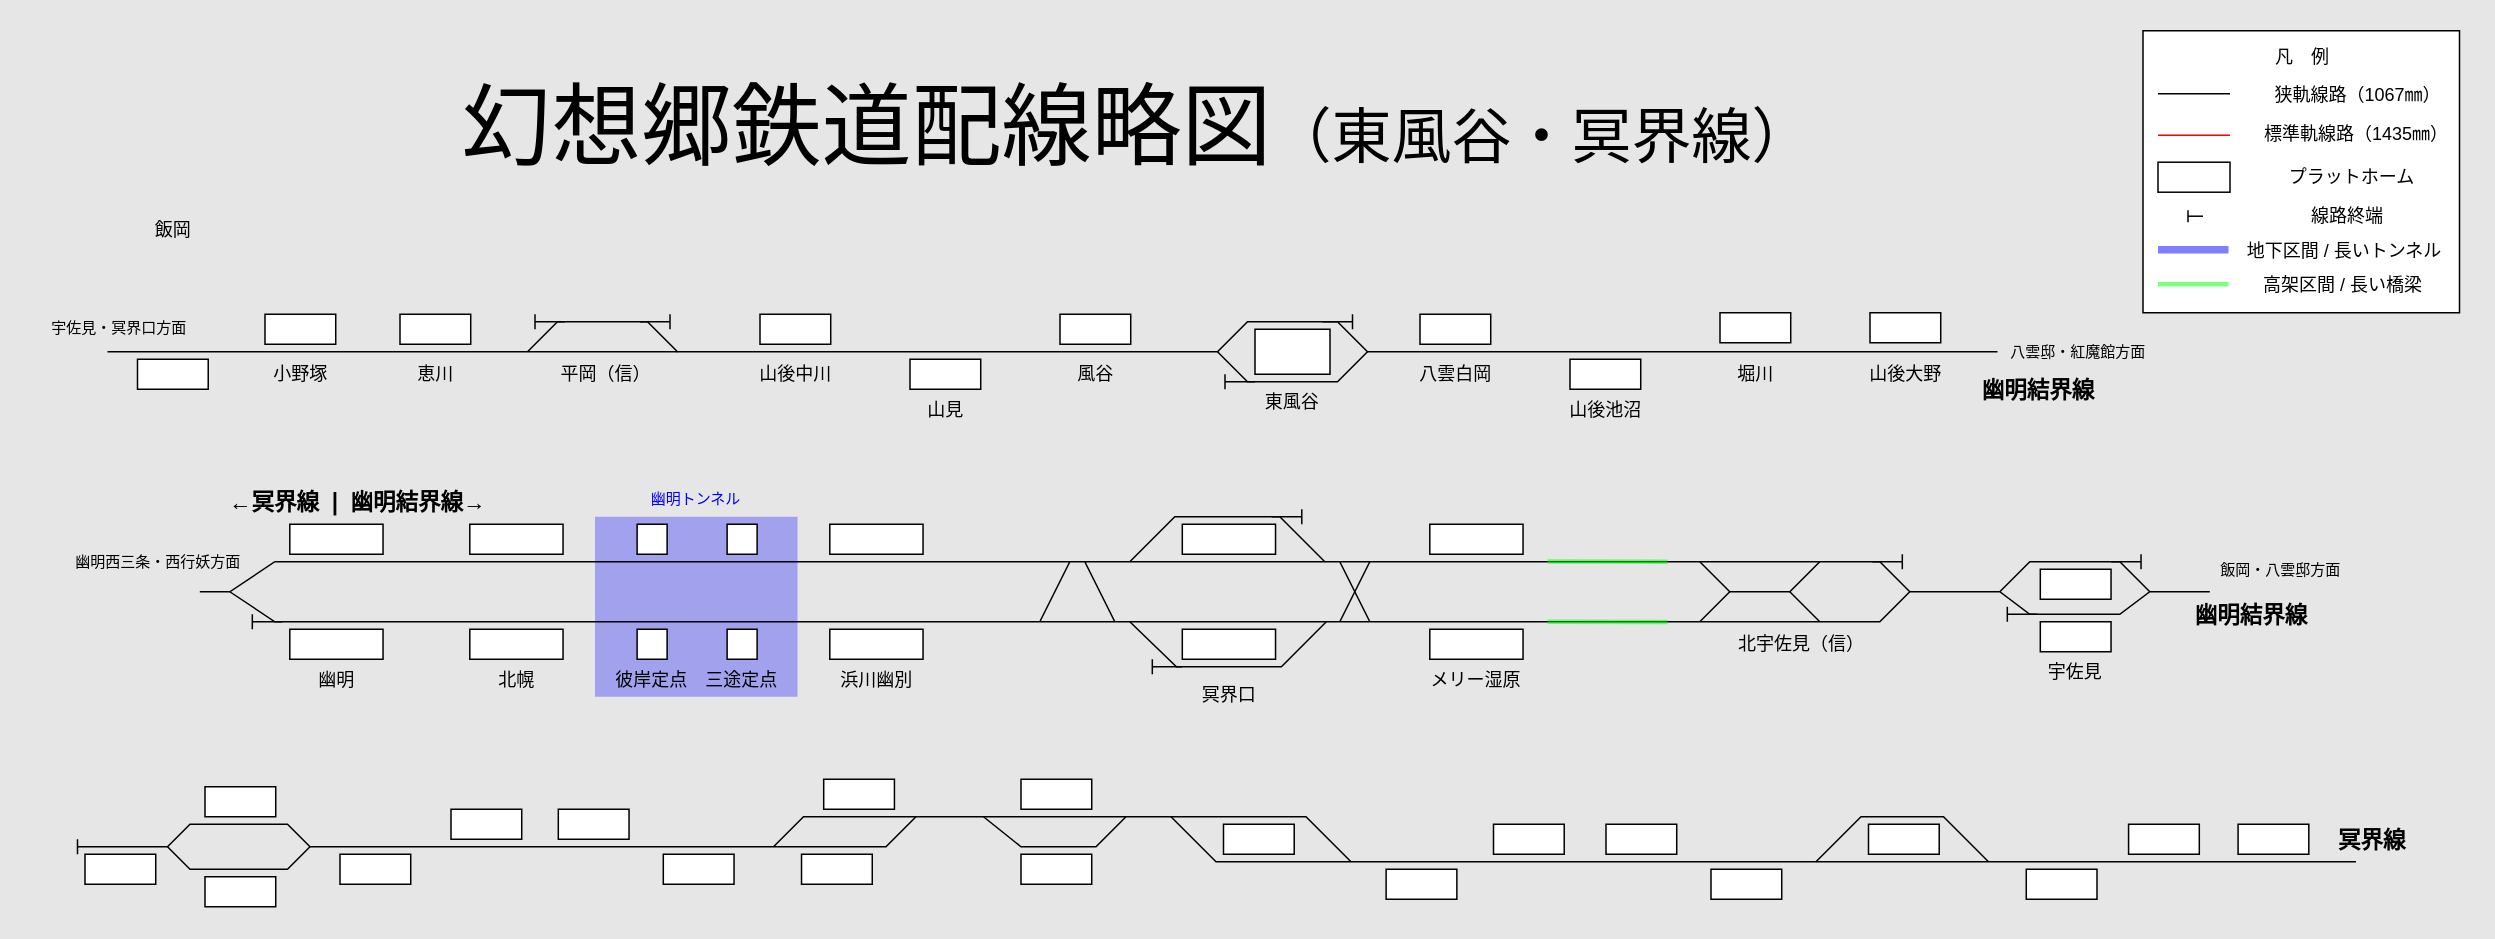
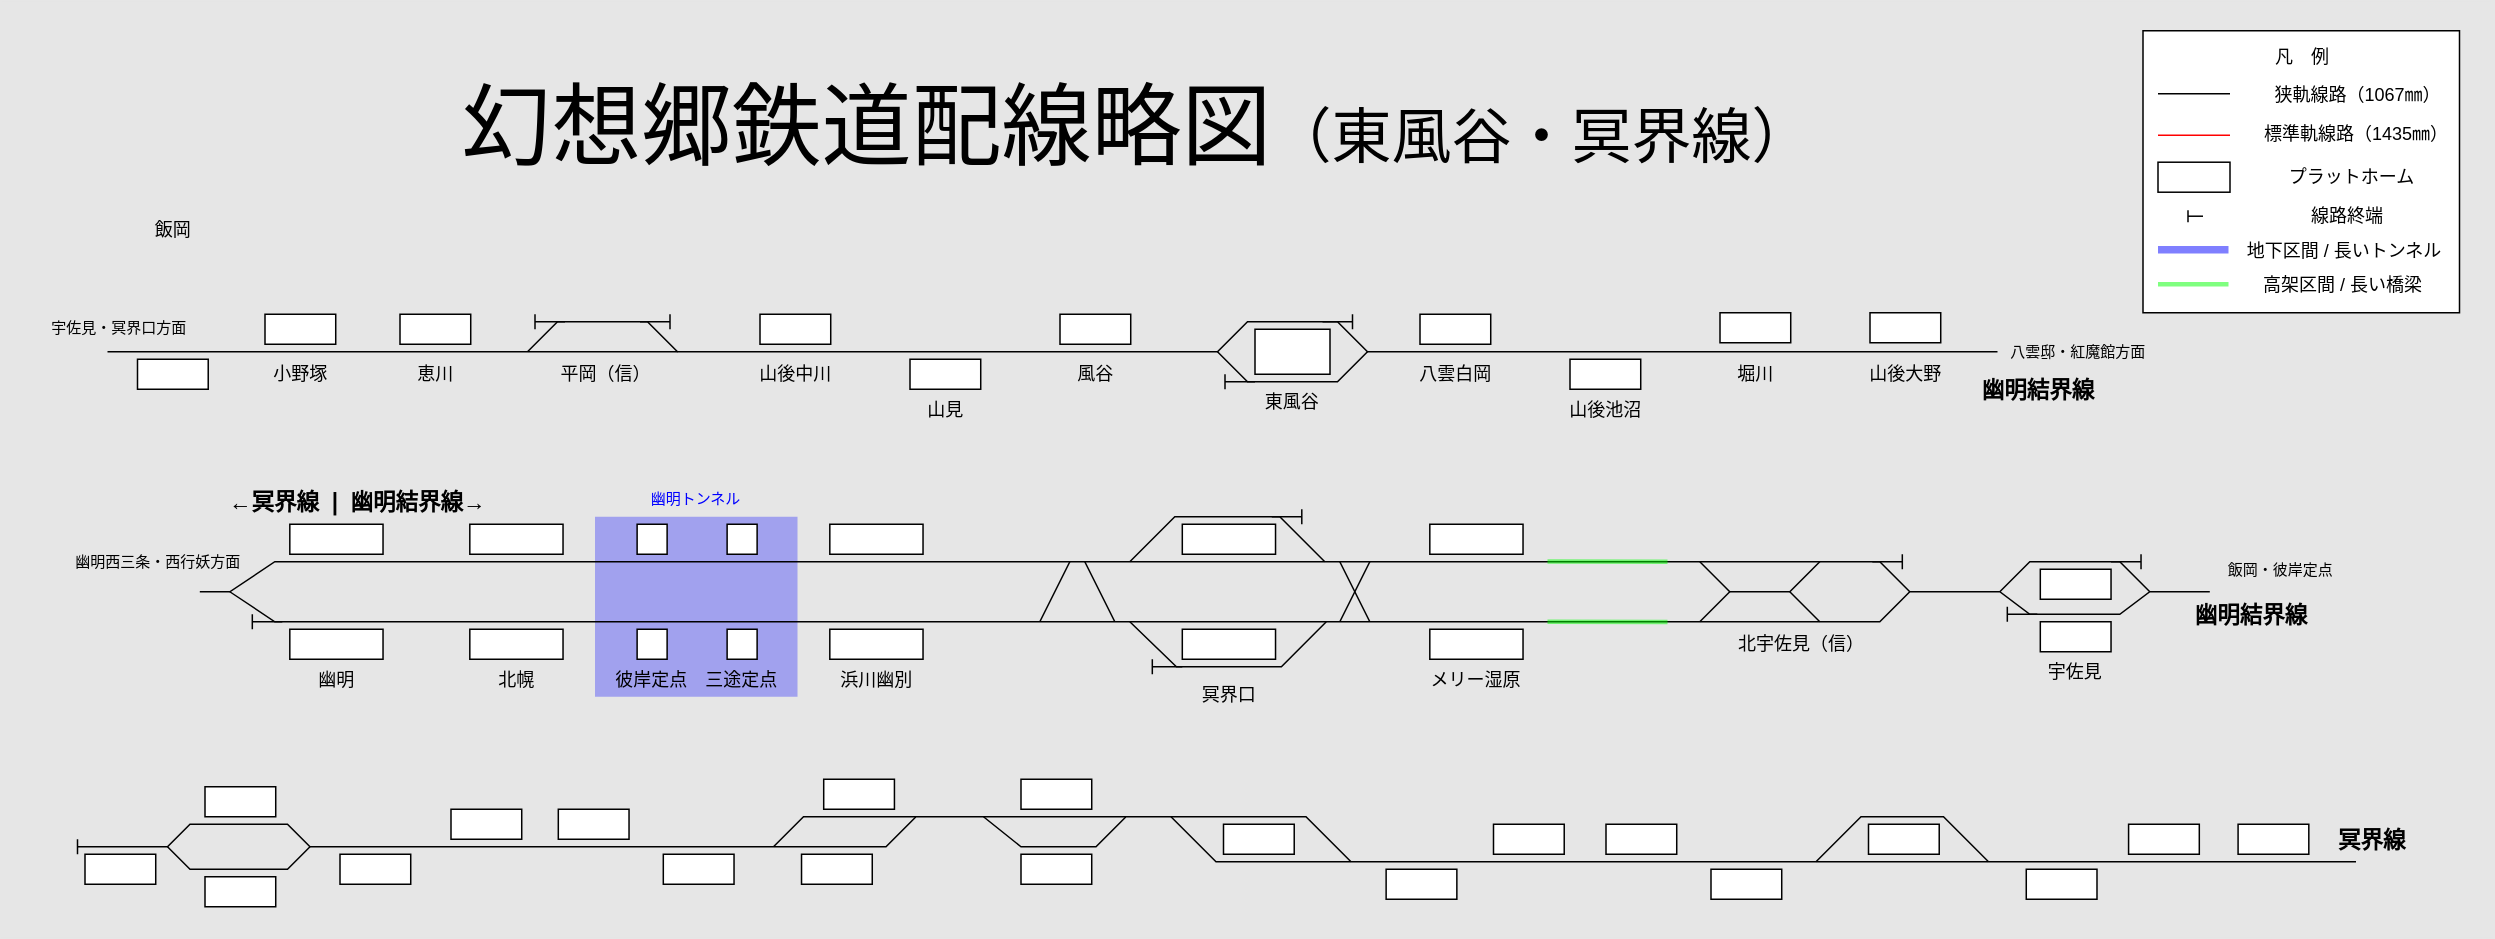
(2281, 569) -> (2281, 569)
